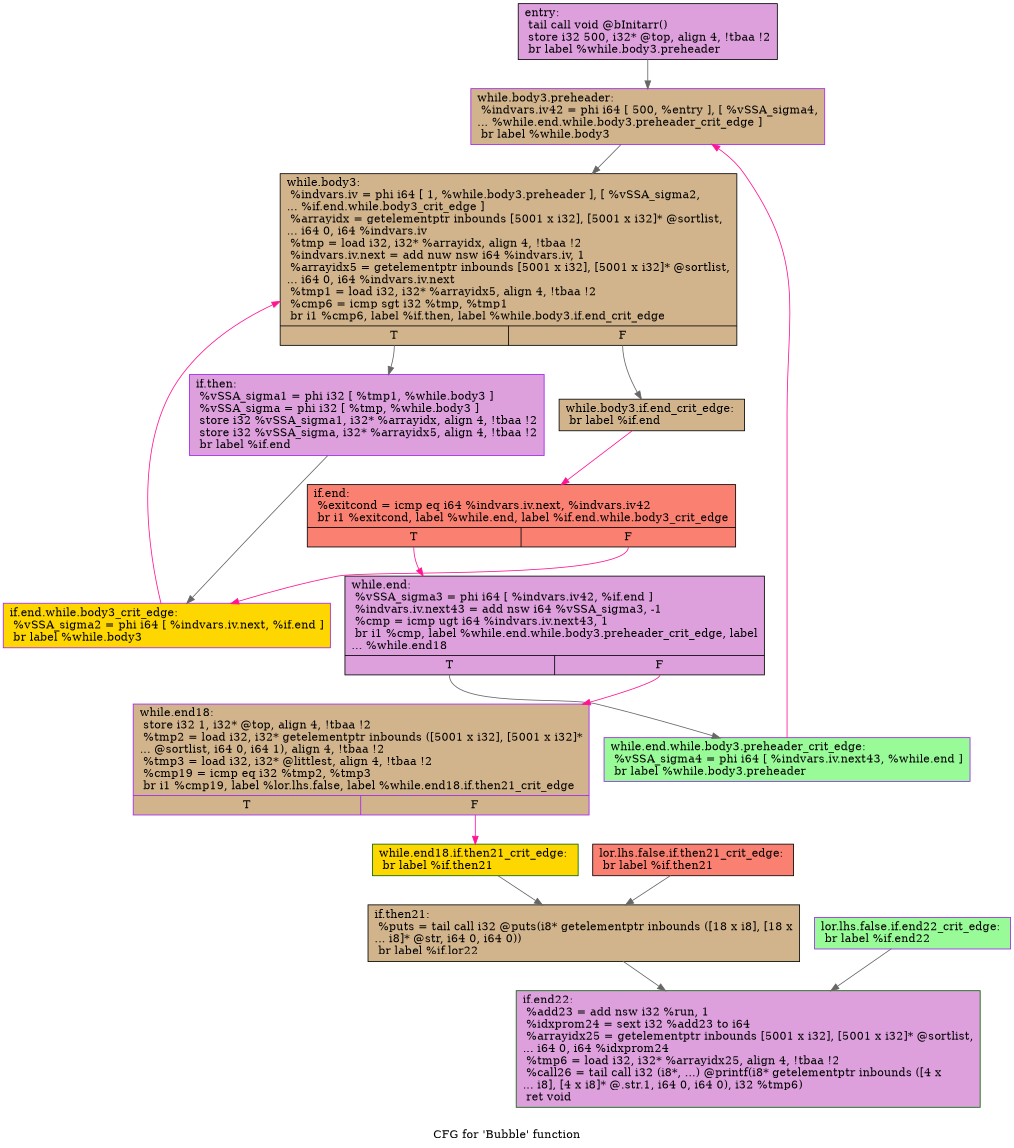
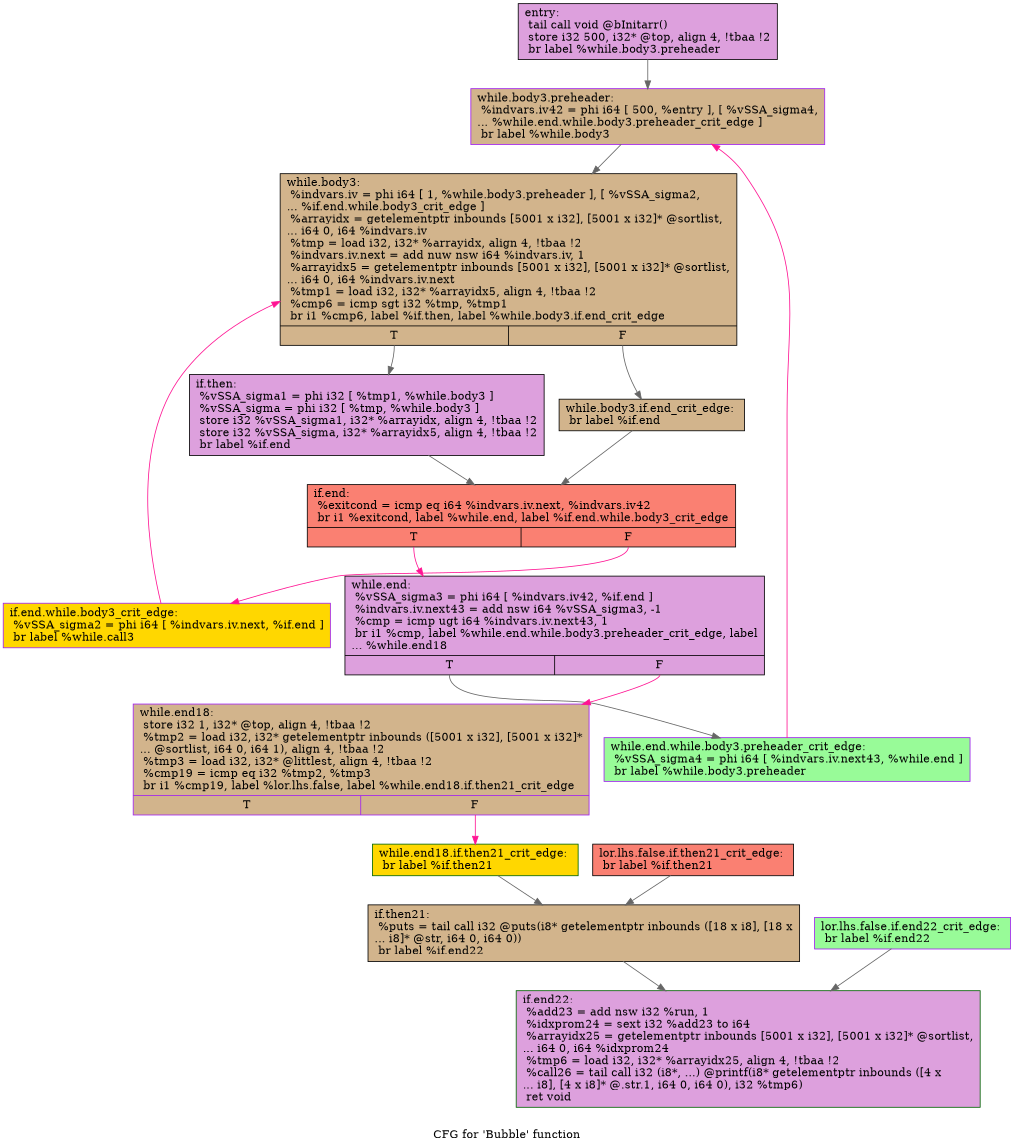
(367, 415) -> (367, 415)
(600, 455) -> (600, 455)
(260, 526) -> (448, 468)
(76, 637) -> (72, 637)
(427, 951) -> (430, 951)
